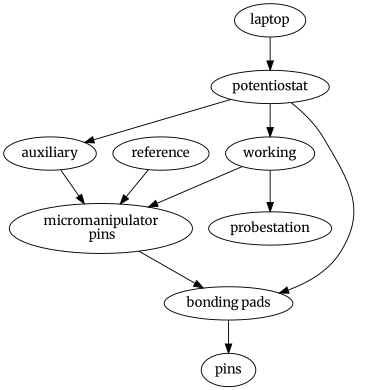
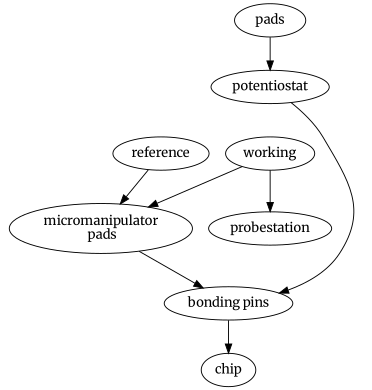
(270, 20) -> (270, 20)
(270, 116) -> none
(50, 154) -> none
(101, 228) -> (101, 228)
(229, 303) -> (229, 303)
(229, 370) -> (229, 370)
